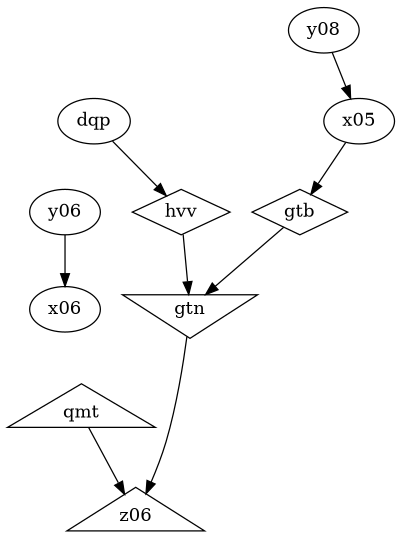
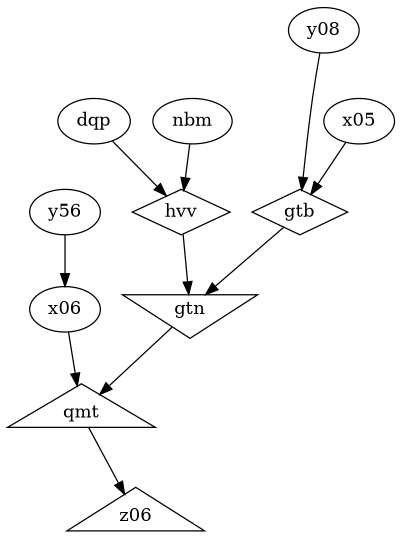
(339, 70) -> (310, 115)
none -> (193, 121)
(65, 212) -> (65, 212)
none -> (72, 353)
(174, 411) -> (141, 356)
